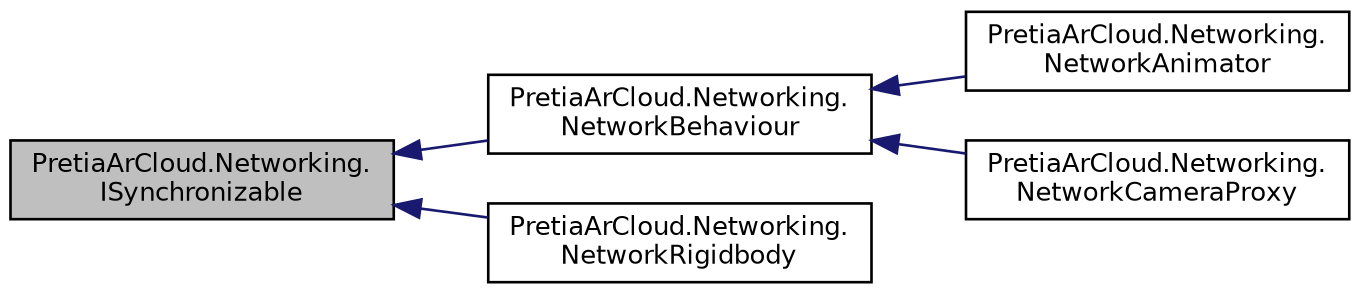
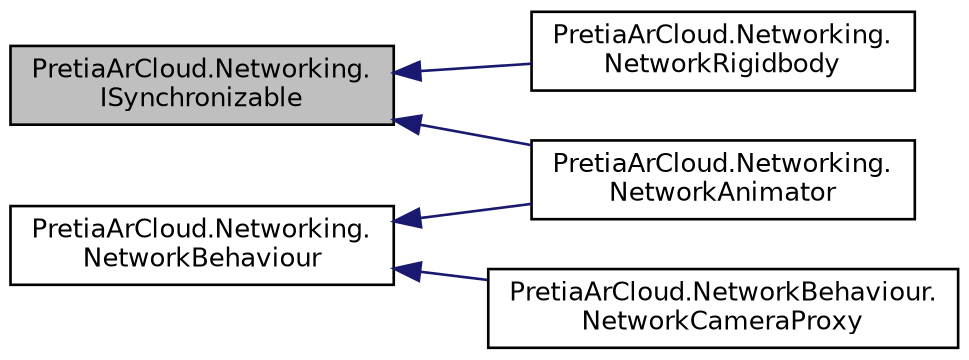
(454, 145) -> (476, 135)
(1158, 180) -> (723, 308)
